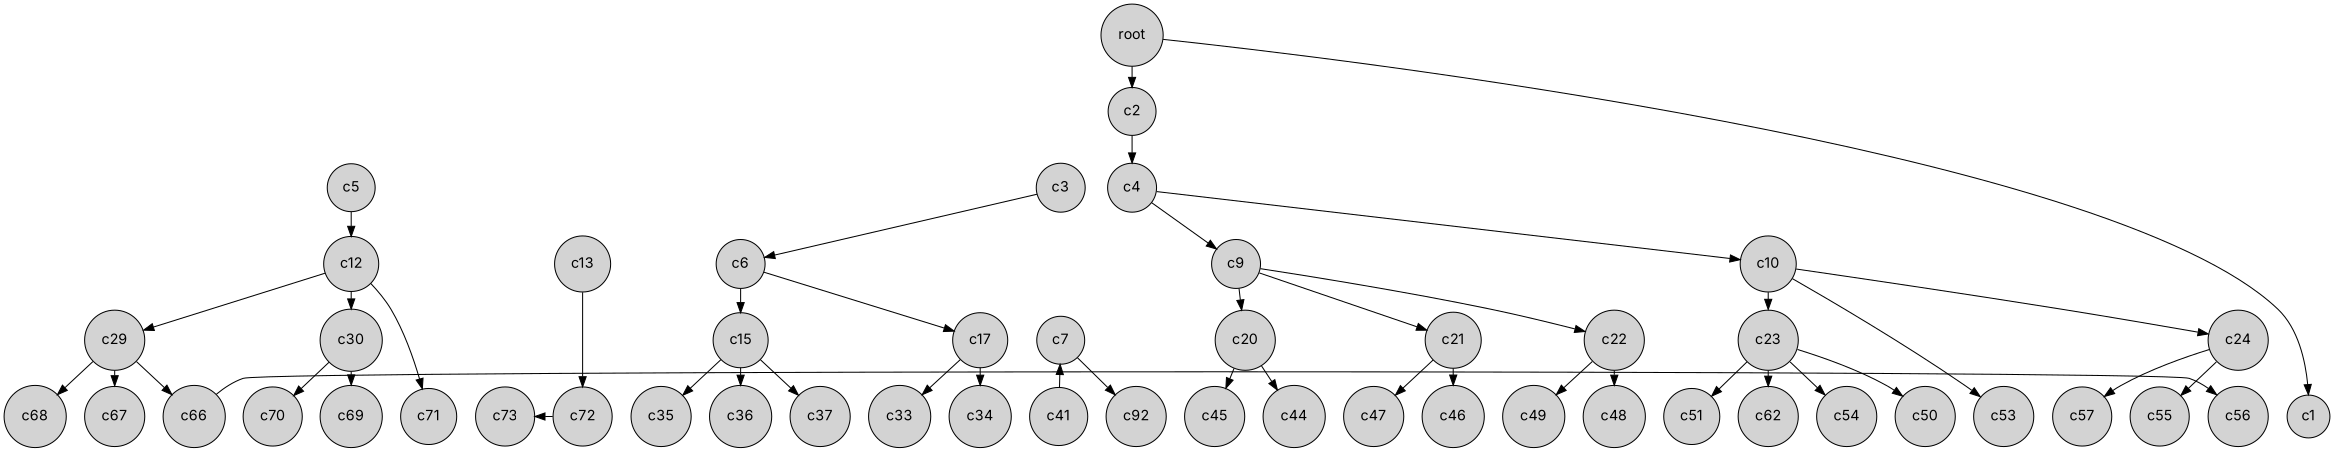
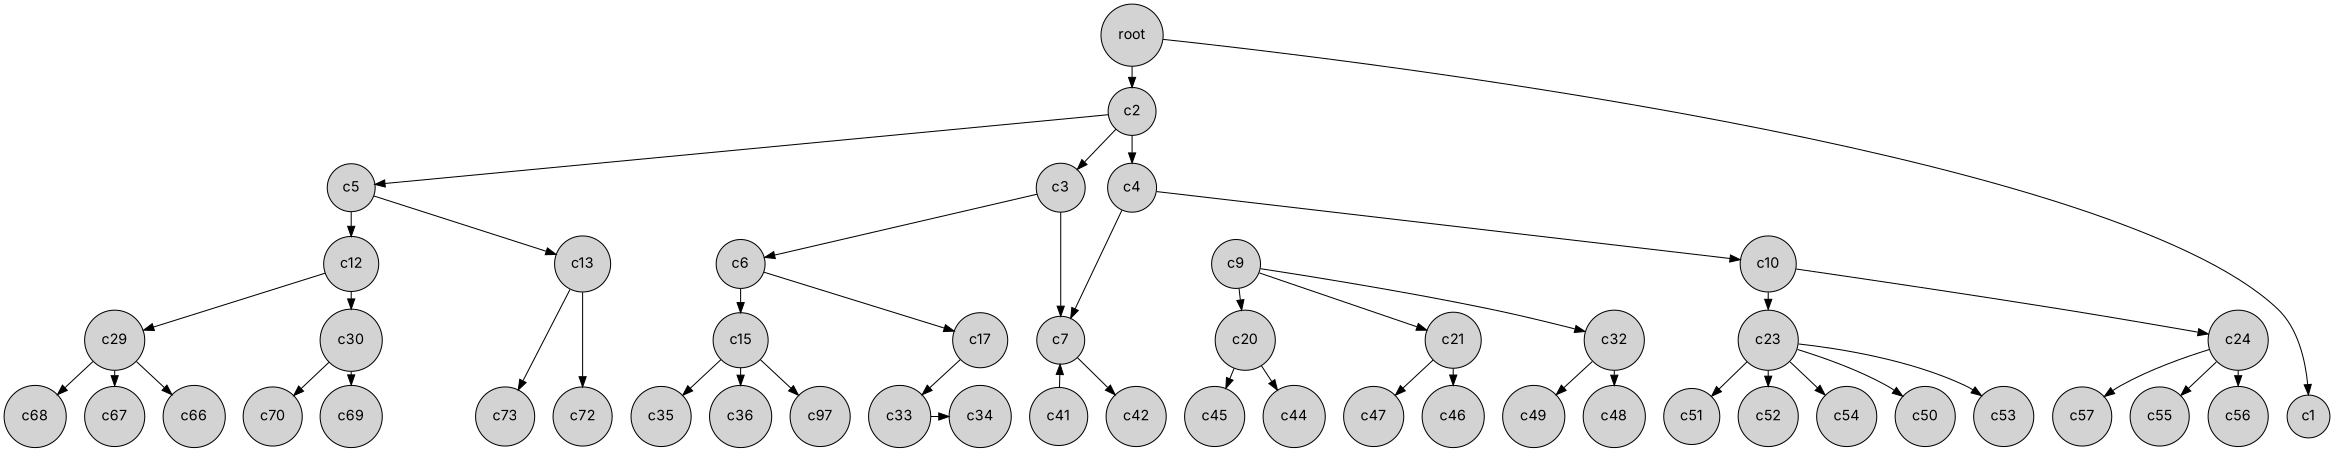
none -> (1100, 146)
none -> (747, 149)
(1180, 223) -> (1099, 260)
none -> (460, 224)
none -> (1061, 259)
(1883, 333) -> (1888, 359)
(1614, 340) -> (1614, 340)
(980, 371) -> (935, 416)
(1211, 372) -> (2238, 373)
(429, 416) -> none
(549, 416) -> (547, 335)
(820, 416) -> (820, 416)
(1136, 416) -> (1136, 416)
(1768, 416) -> (1768, 416)
